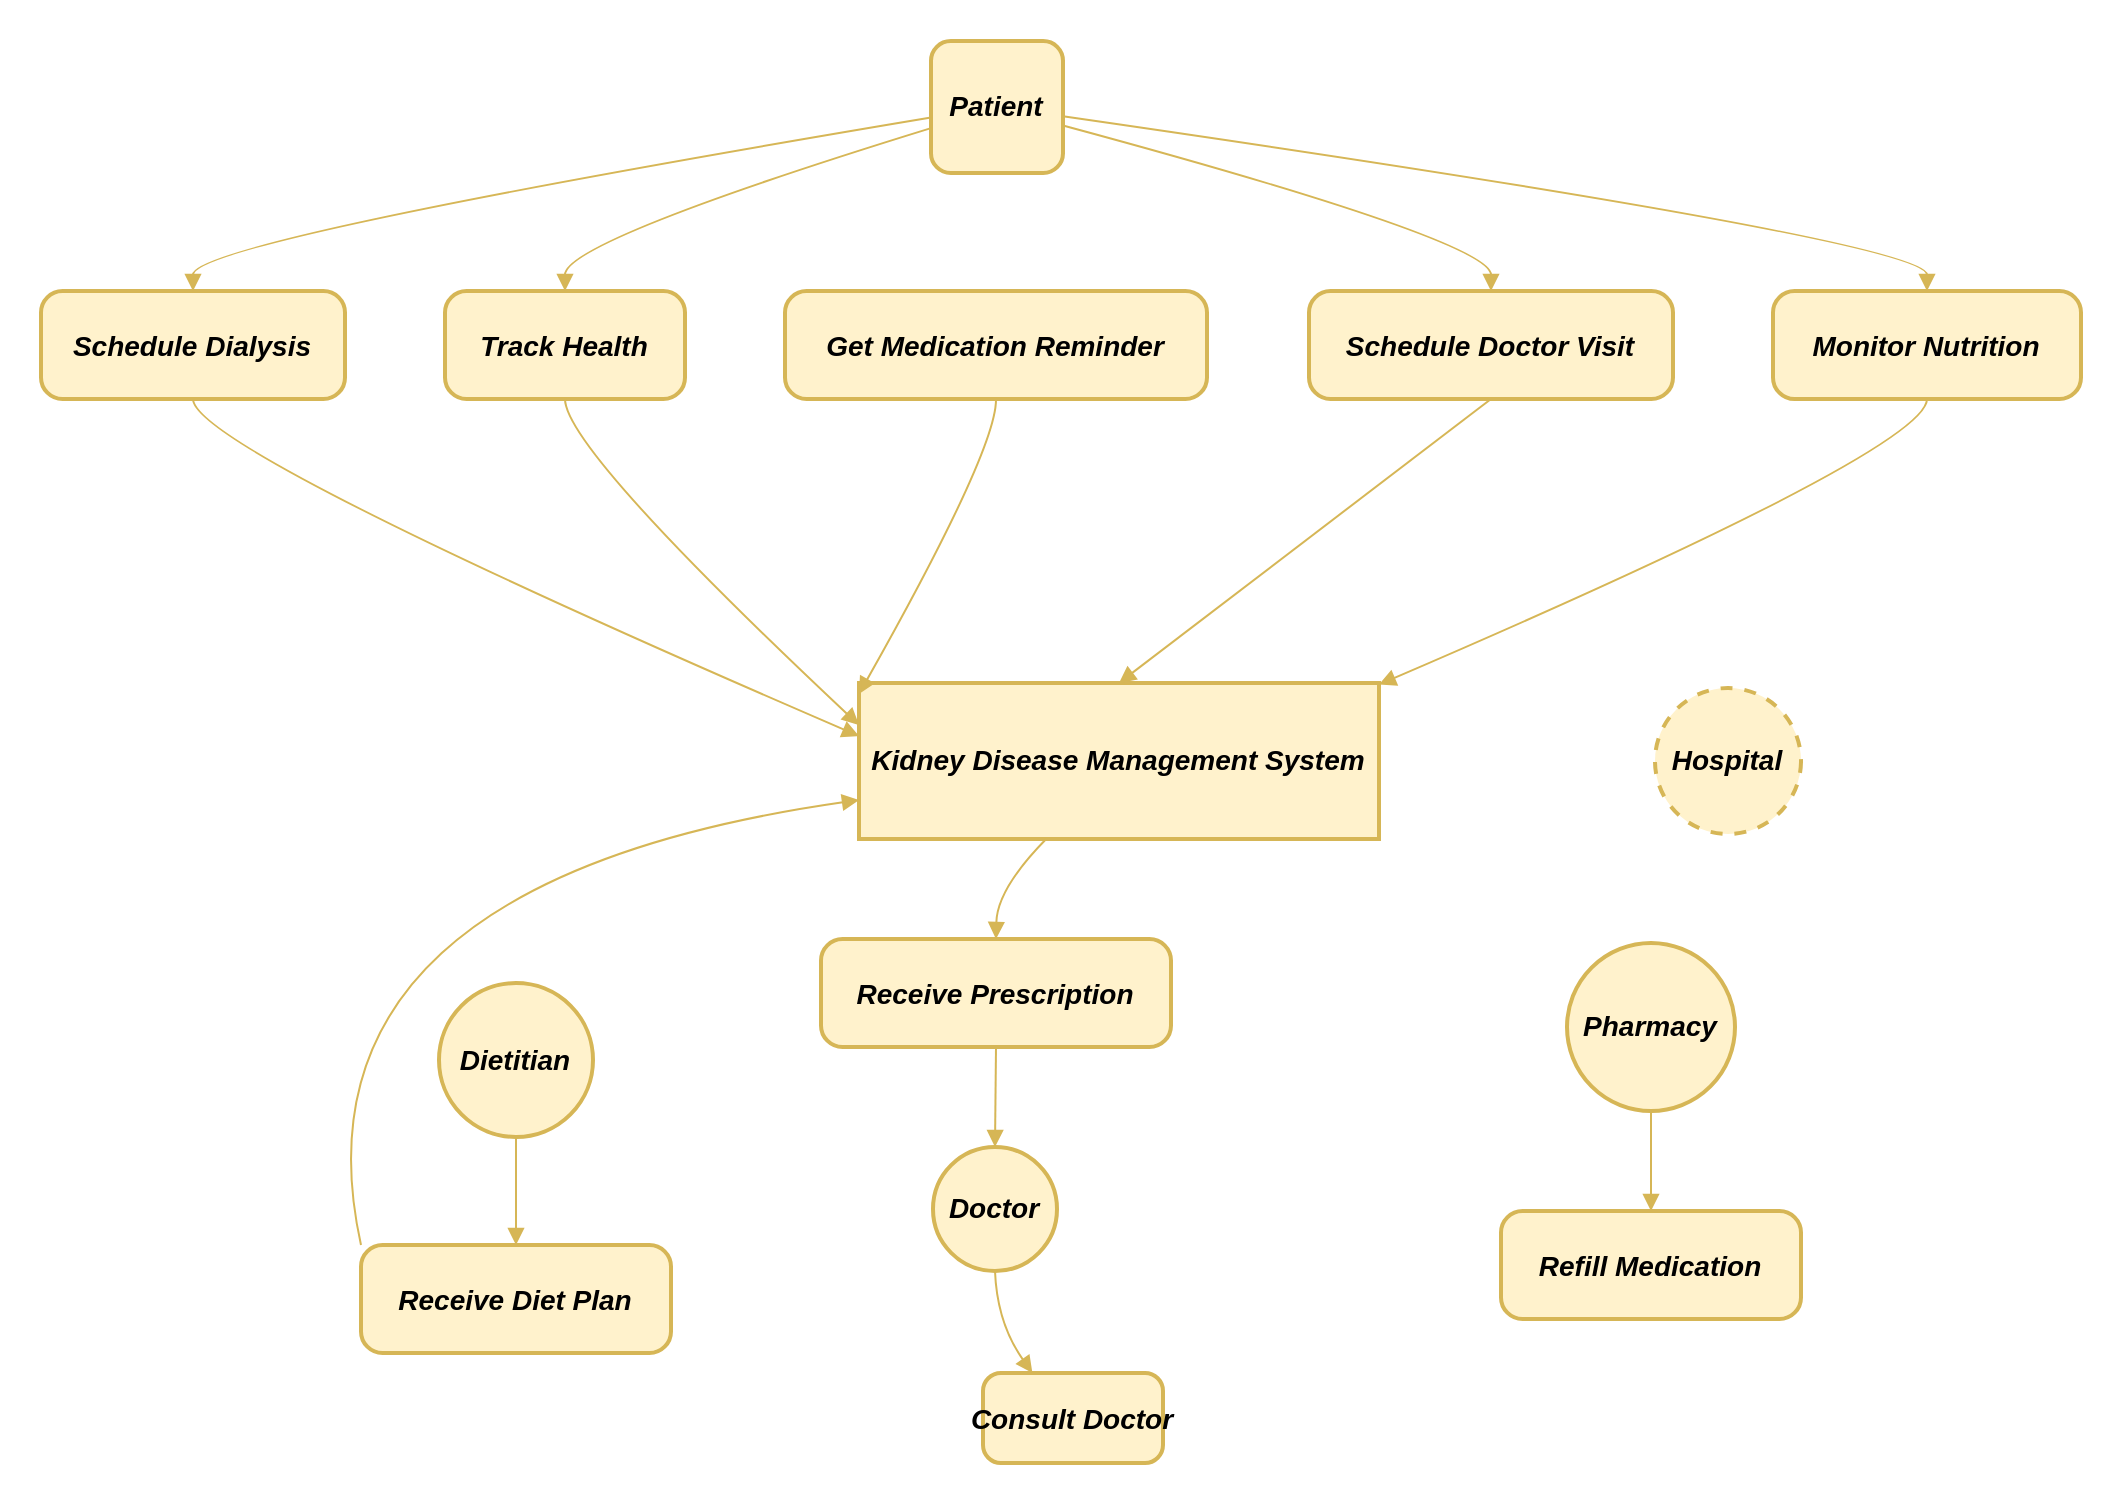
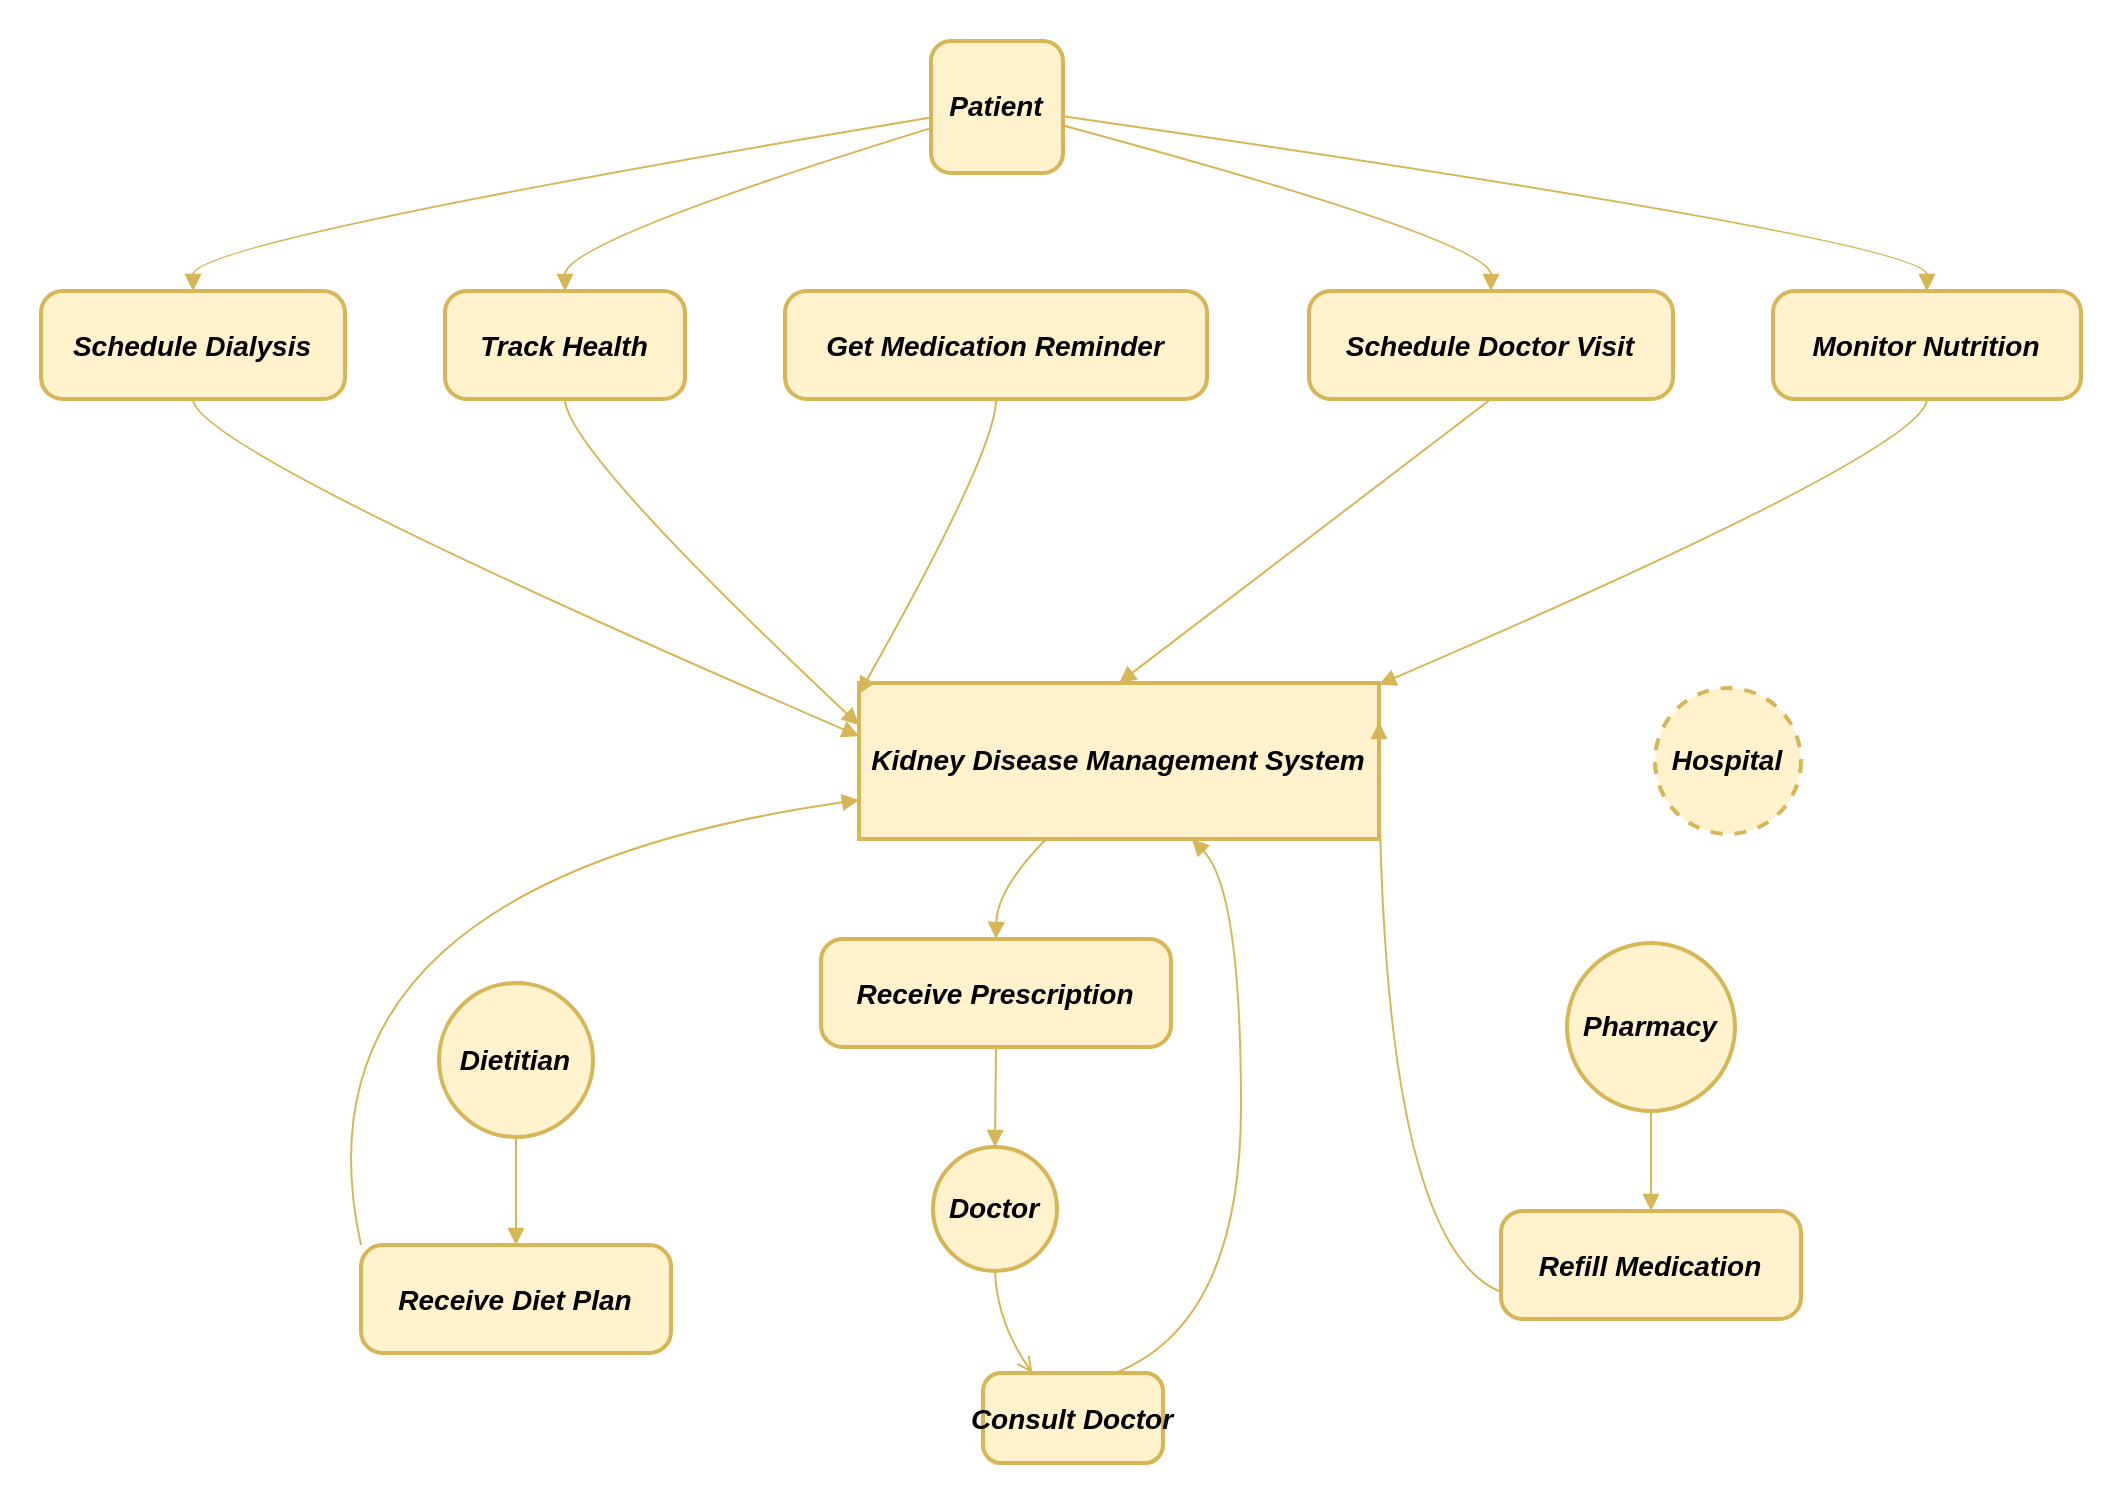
none -> (1400, 1079)
none -> (1240, 1131)
(1008, 1332) -> (1010, 1335)
